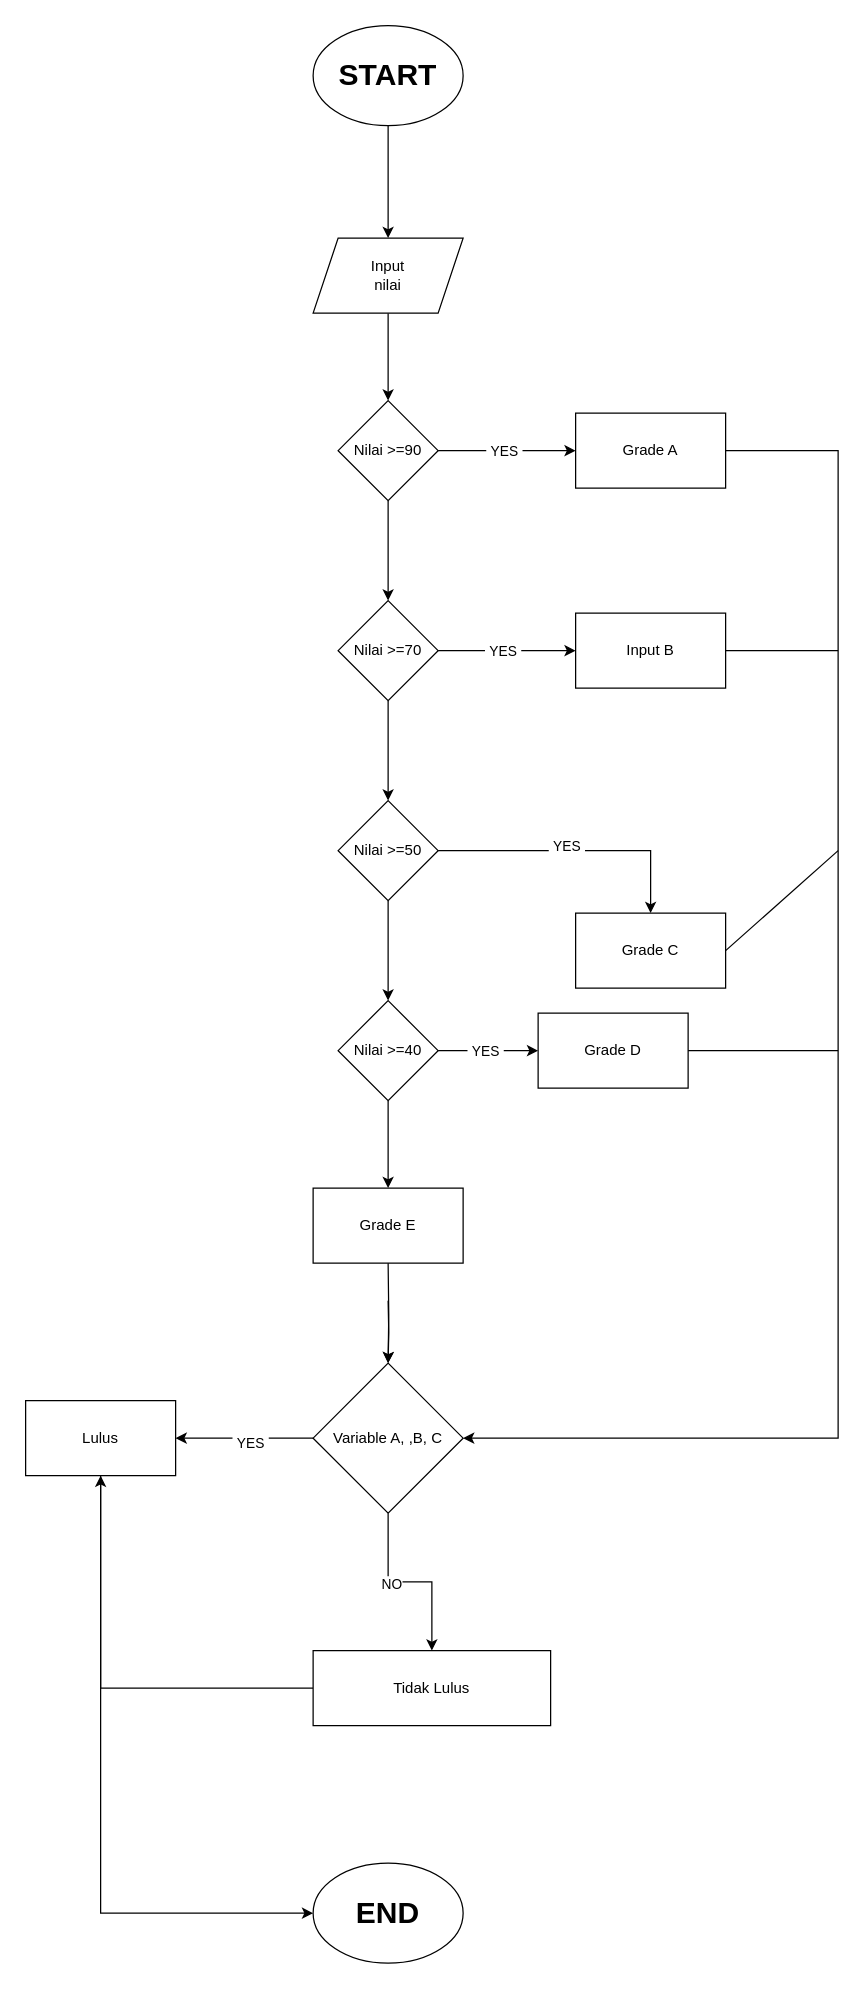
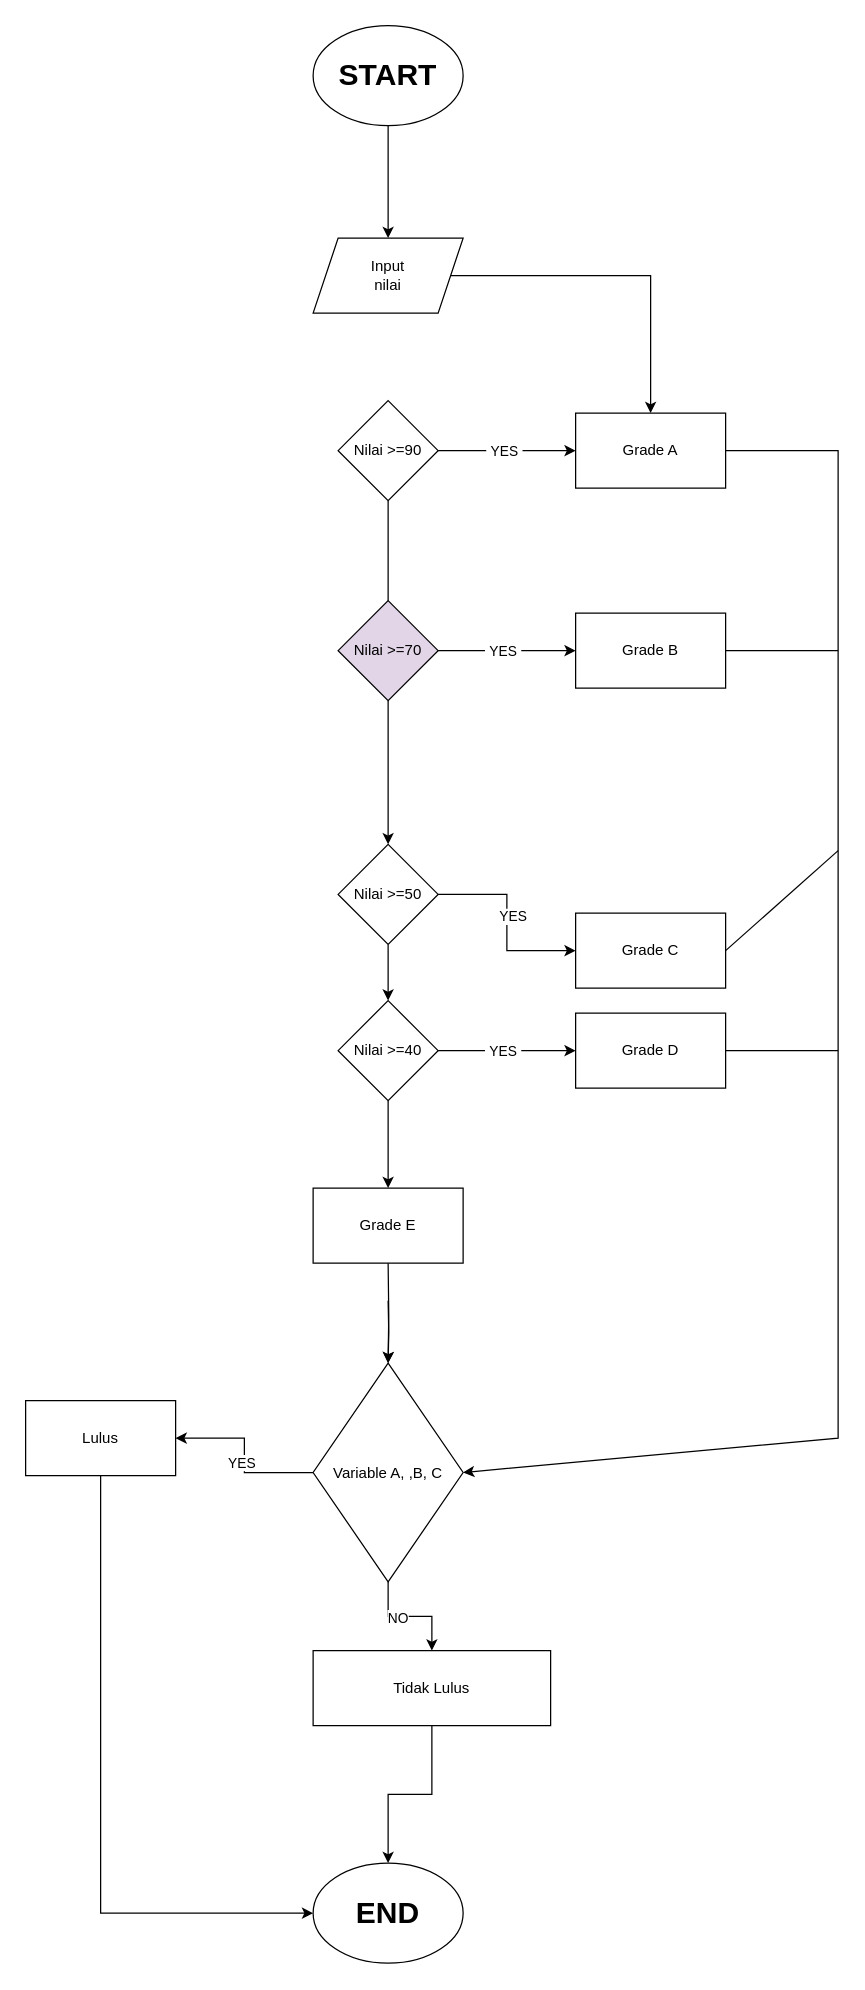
(388, 352) -> (615, 276)
(388, 591) -> (388, 594)
(388, 651) -> (388, 651)
(651, 651) -> (651, 651)
(388, 851) -> (388, 894)
(613, 1051) -> (651, 1051)
(388, 1438) -> (388, 1473)
(208, 1688) -> (415, 1794)
